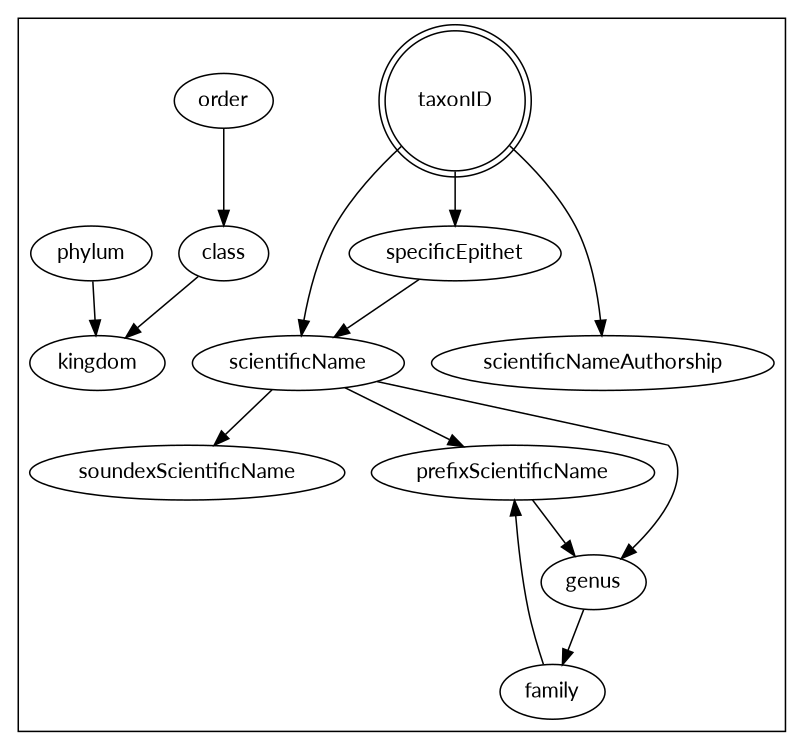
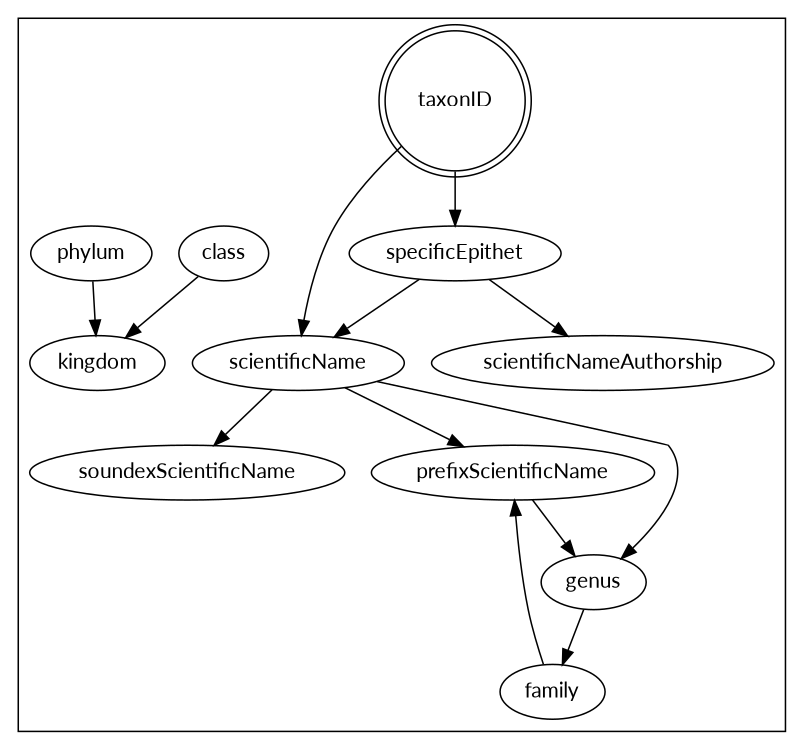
(224, 101) -> none
(574, 223) -> (522, 303)
